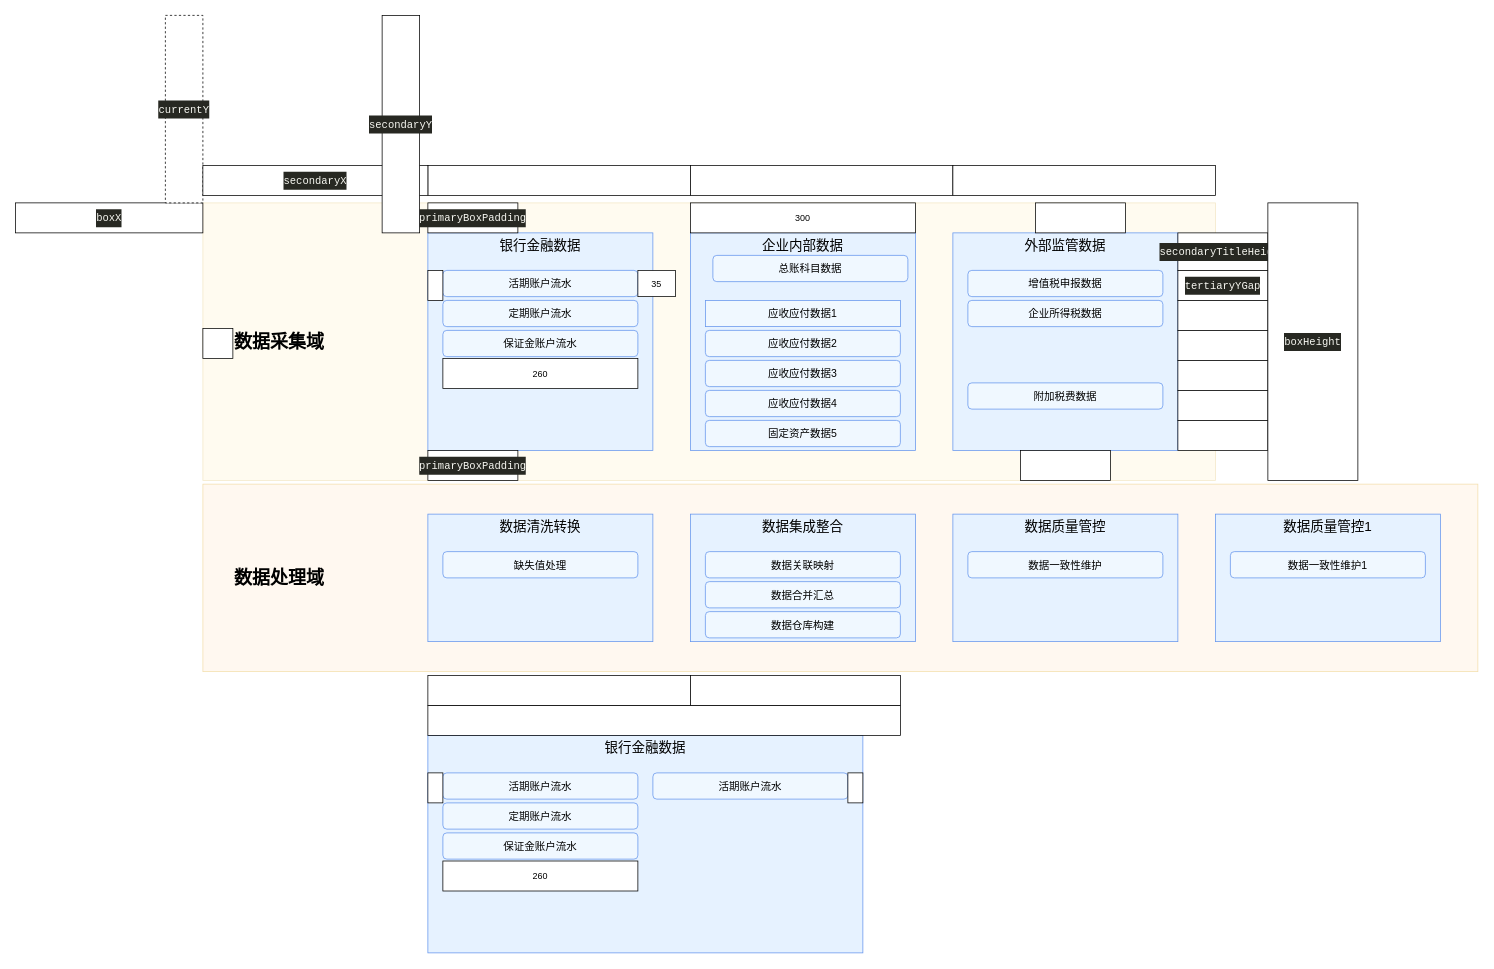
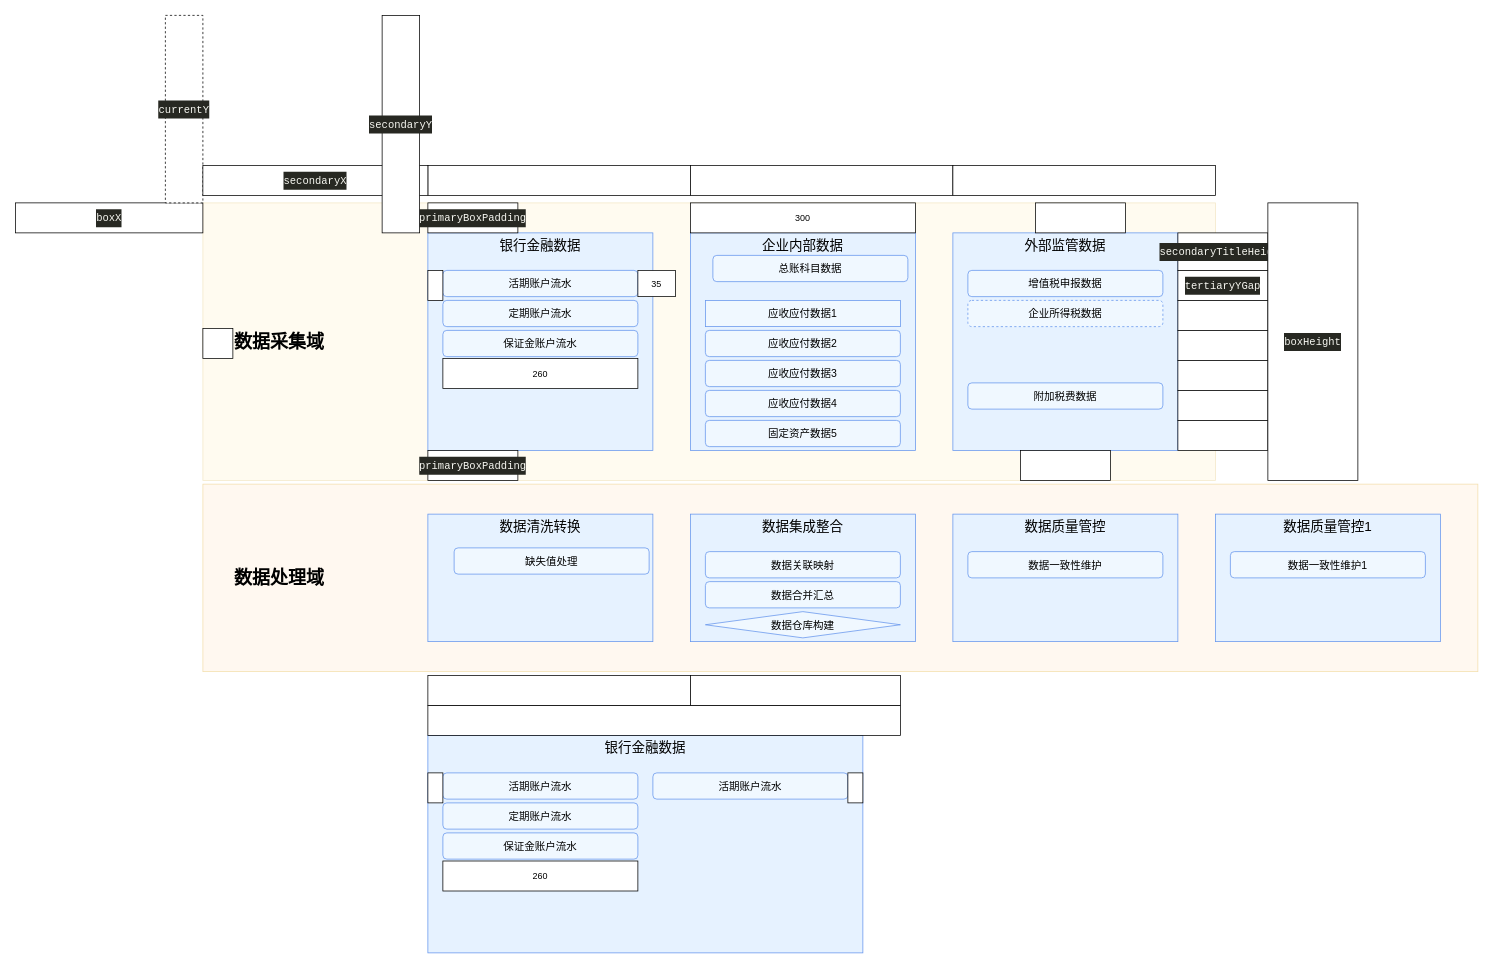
(1065, 314) -> (1065, 314)
(540, 565) -> (552, 561)
(803, 625) -> (803, 625)
